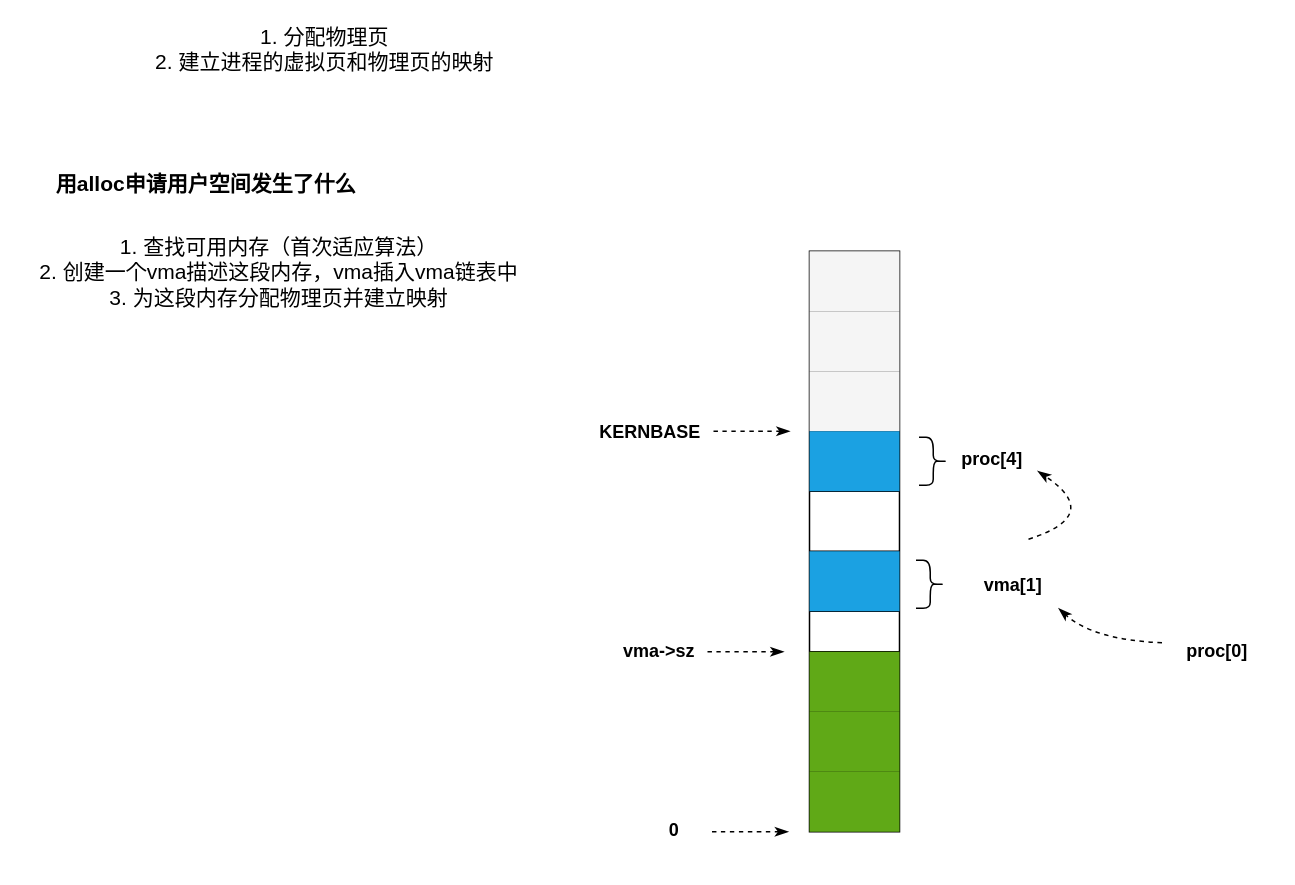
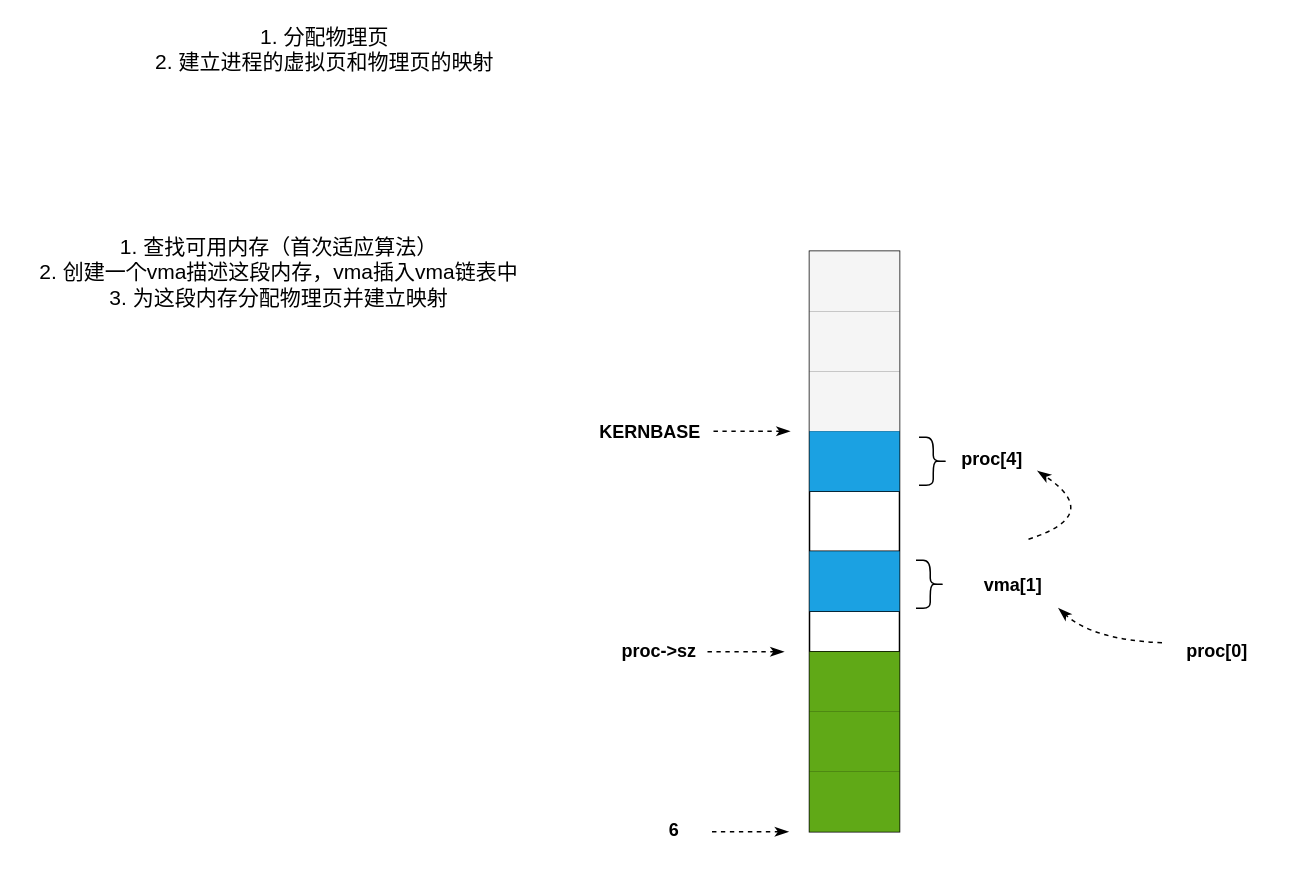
(206, 183) -> none
(659, 652) -> (659, 652)
(674, 830) -> (674, 830)
